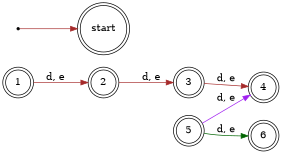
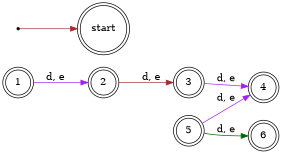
(57, 83) -> (57, 83)
(223, 85) -> (223, 85)
